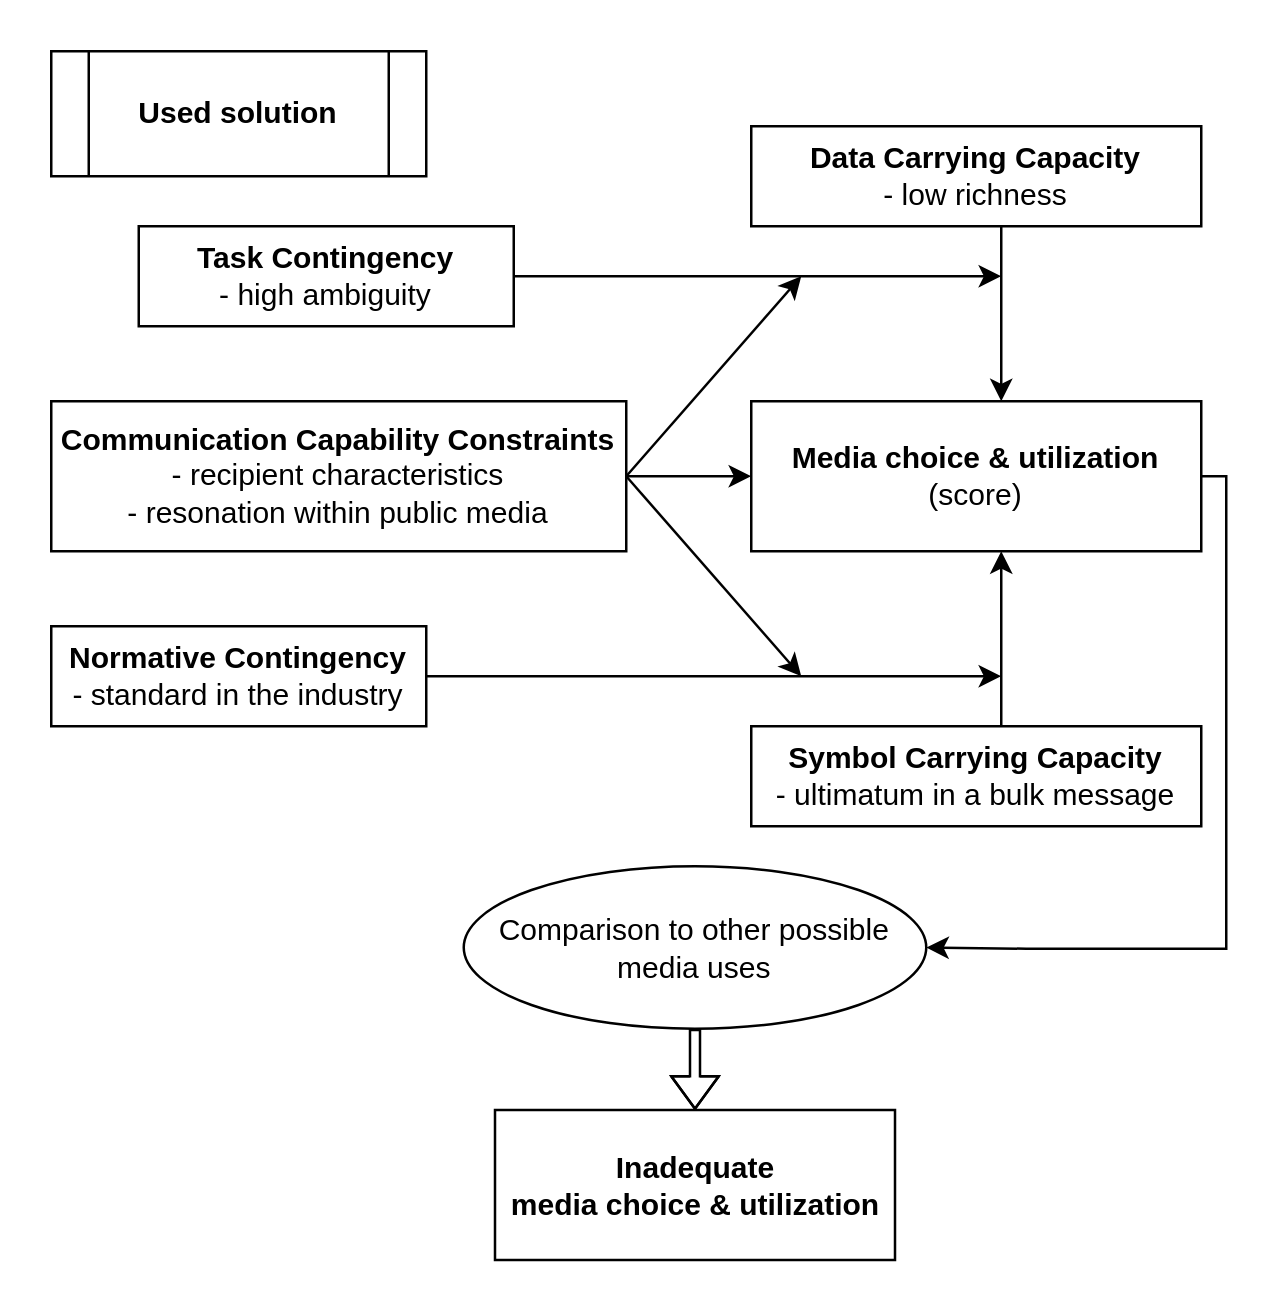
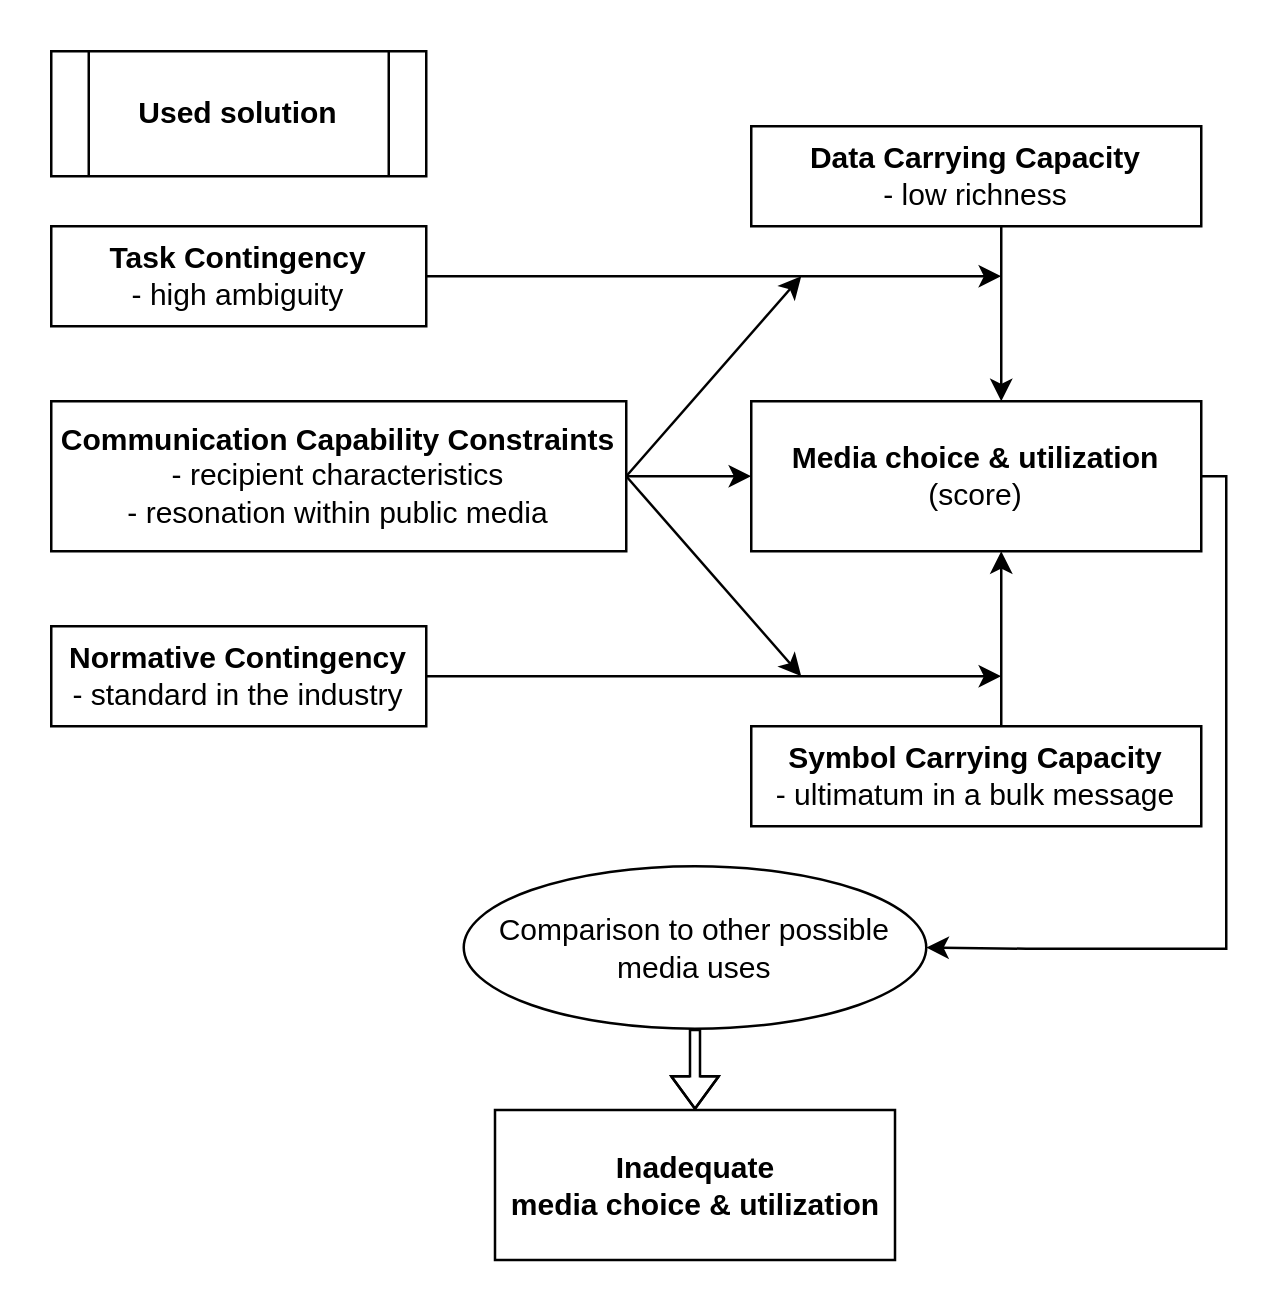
(326, 276) -> (239, 276)
